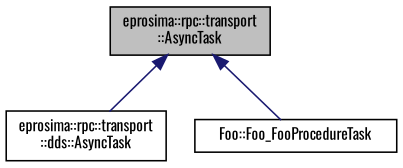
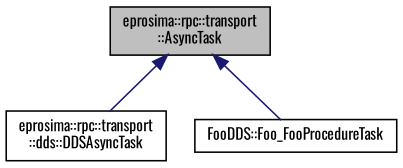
(86, 136) -> (86, 136)
(296, 136) -> (296, 136)
